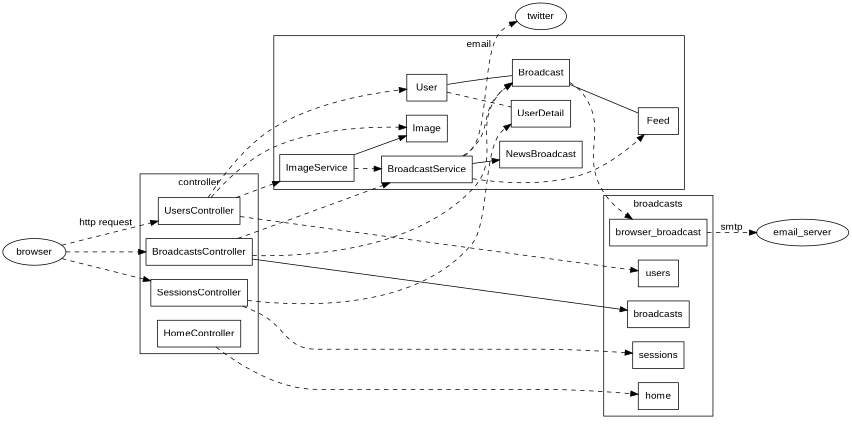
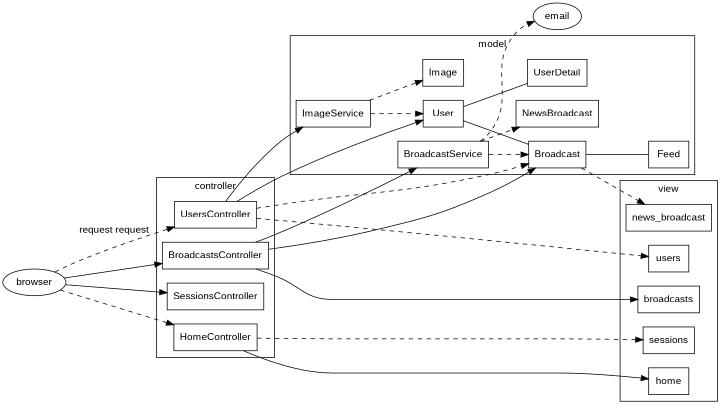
(541, 16) -> (557, 16)
(479, 44) -> (492, 44)
(479, 100) -> (495, 95)
(289, 119) -> (324, 157)
(296, 139) -> (390, 191)
(377, 146) -> (393, 92)
(481, 162) -> (493, 137)
(364, 169) -> (393, 114)
(561, 180) -> none
(254, 191) -> (258, 163)
(658, 204) -> (669, 189)
(310, 212) -> (334, 209)
(106, 223) -> (114, 230)
(422, 225) -> (403, 223)
(658, 233) -> (669, 218)
(803, 233) -> none
(102, 252) -> (109, 271)
(103, 269) -> (112, 288)
(433, 275) -> none
none -> (113, 306)
(427, 349) -> (446, 339)
(418, 389) -> (441, 373)
